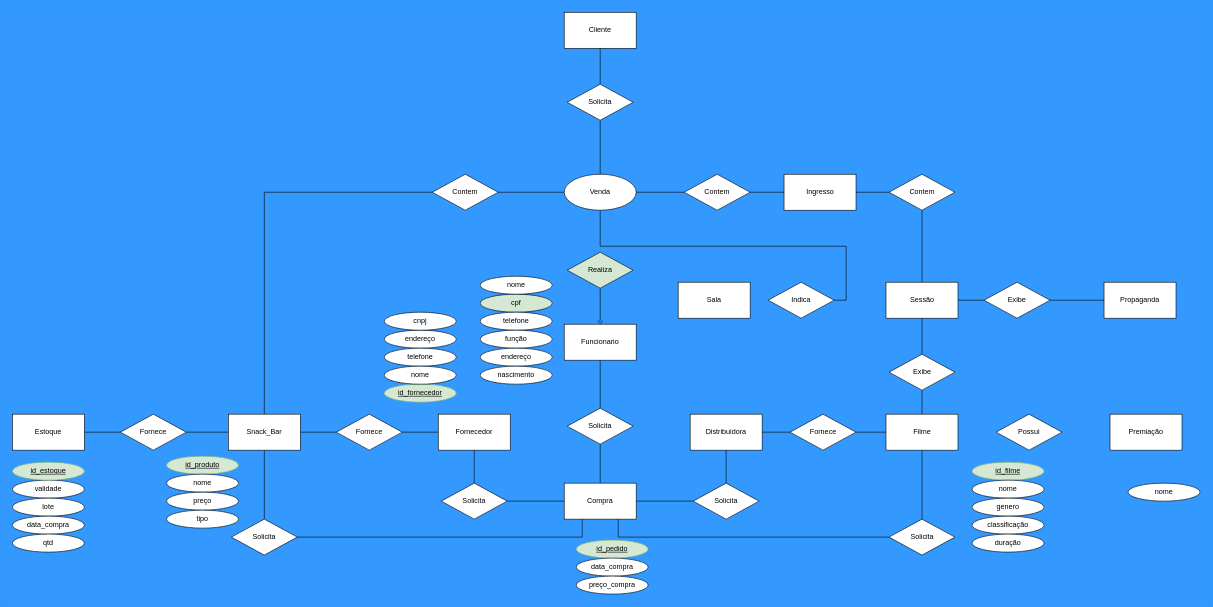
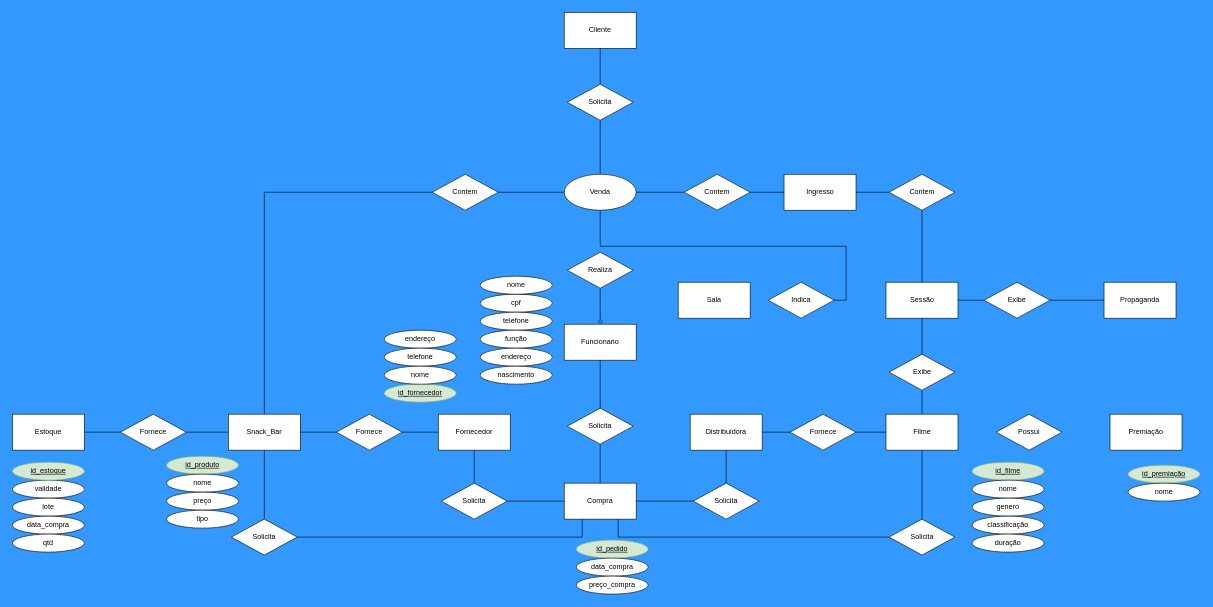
(600, 270) -> (600, 270)
(516, 303) -> (516, 303)
(420, 321) -> none
none -> (1164, 474)
